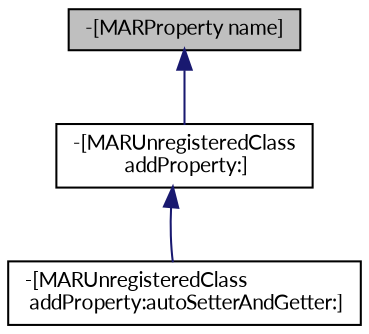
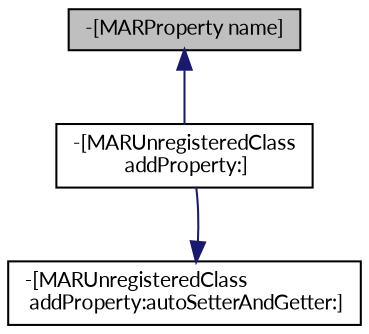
(171, 235) -> (198, 214)
